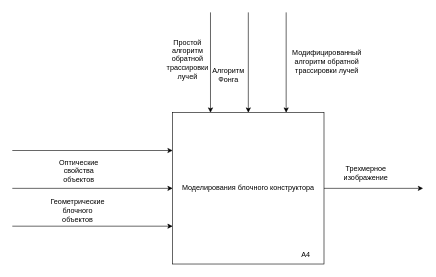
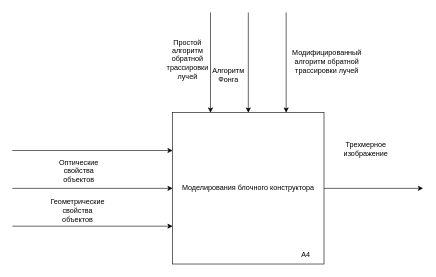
(366, 173) -> (366, 149)
(78, 210) -> (78, 210)
